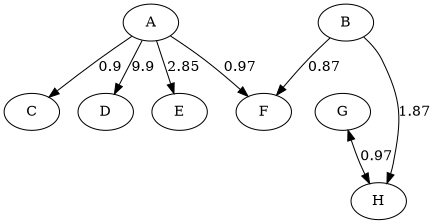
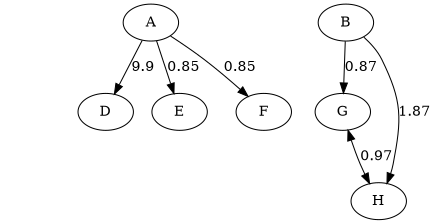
(306, 62) -> (345, 62)
(184, 67) -> (184, 67)
(240, 67) -> (240, 67)
(32, 112) -> none
